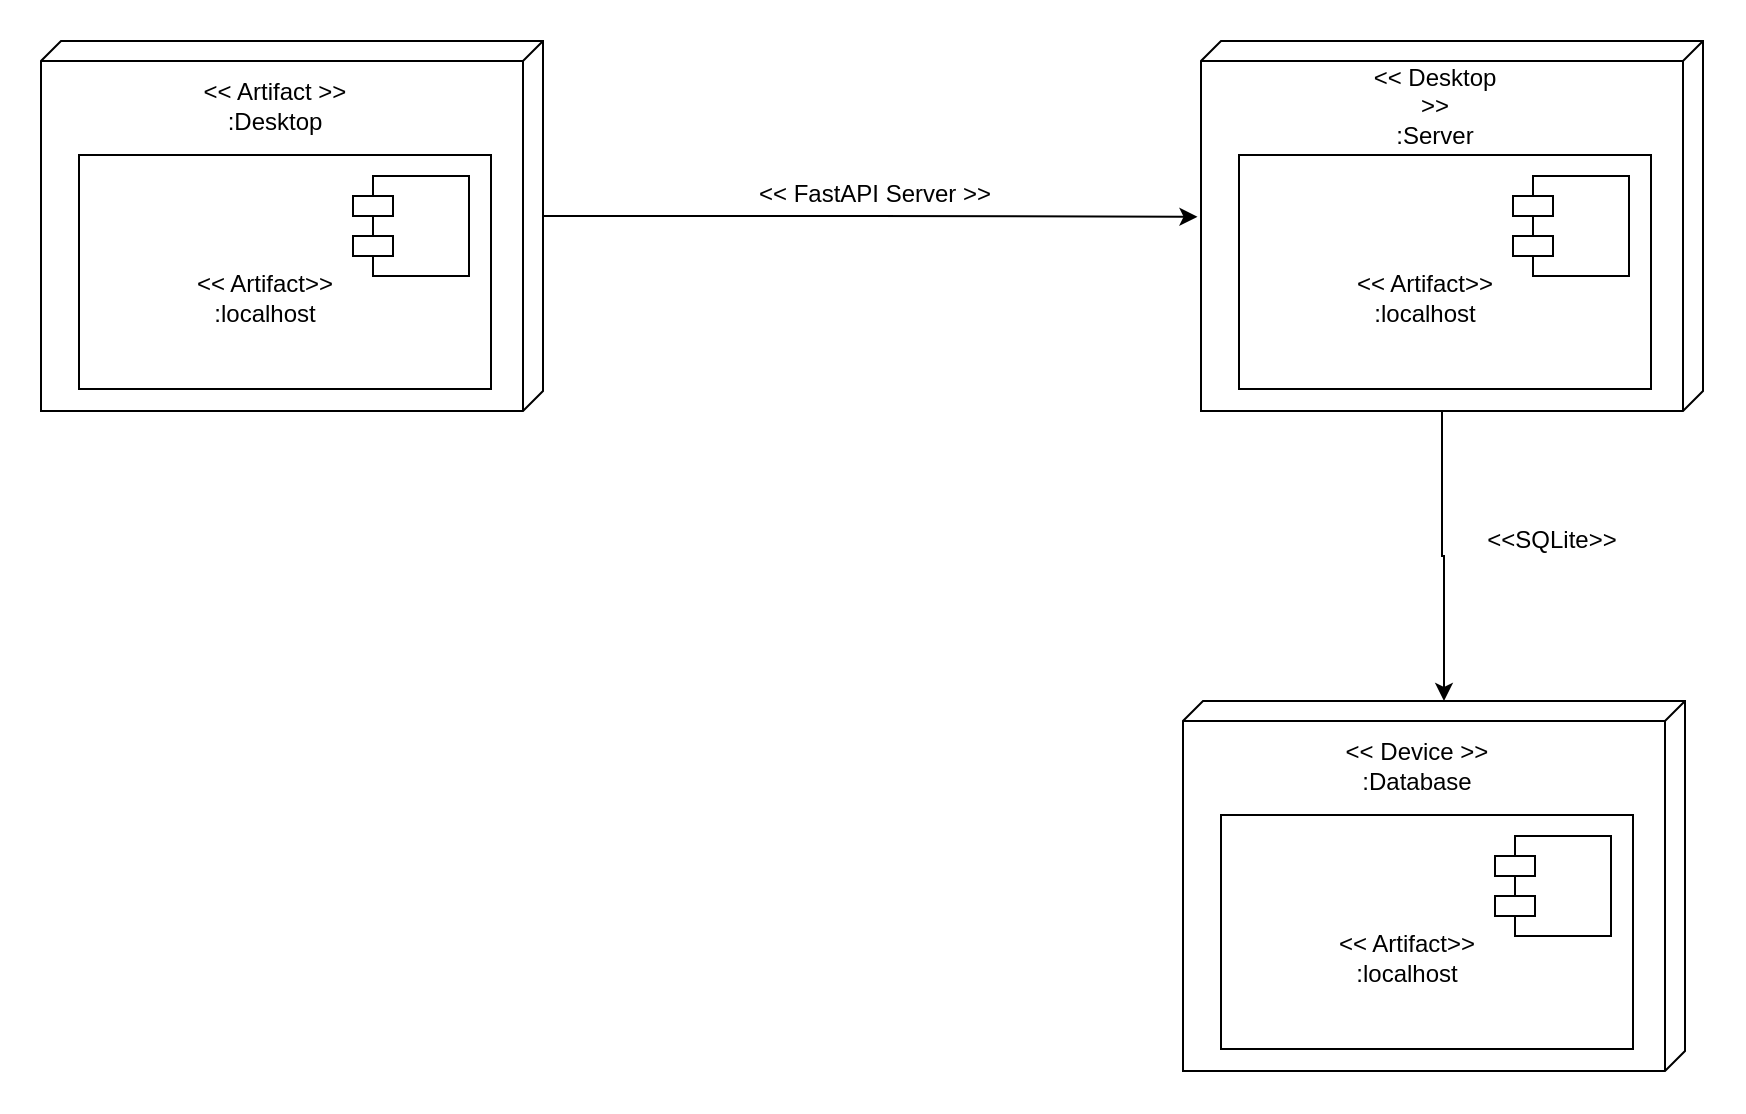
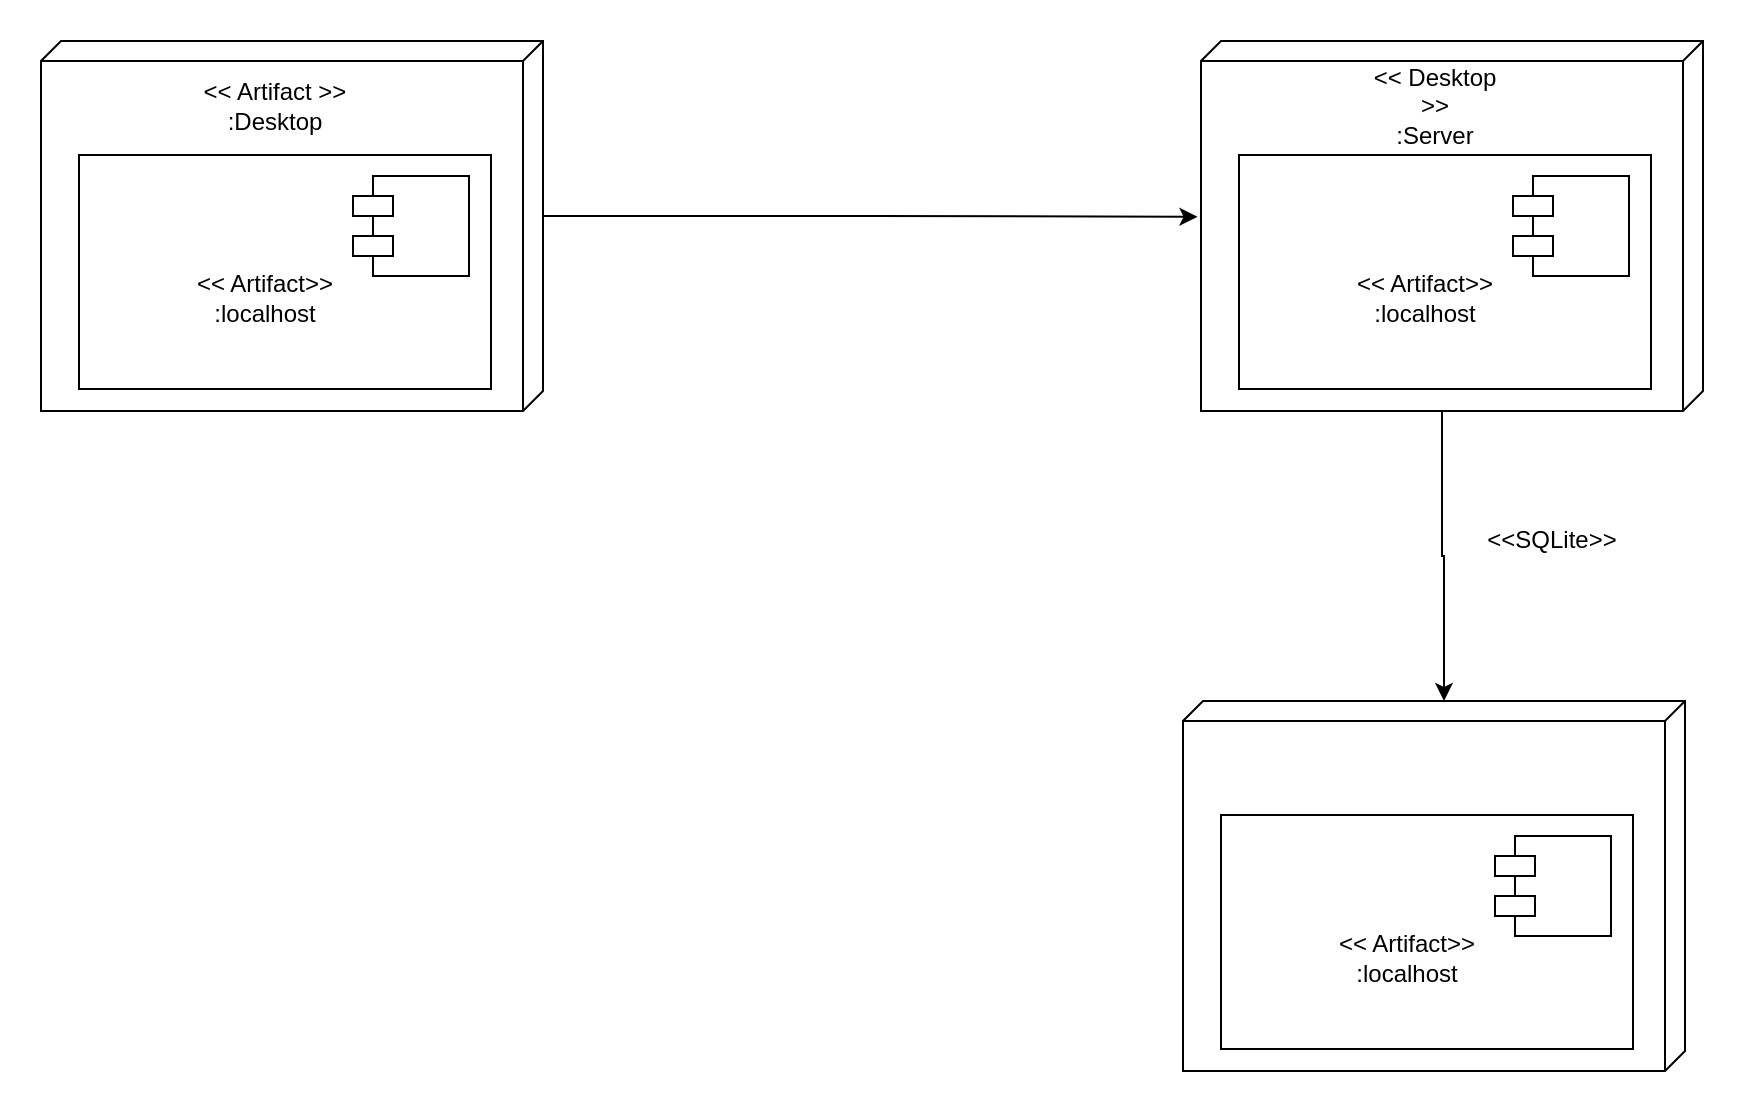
(876, 195) -> none
(1418, 767) -> none
